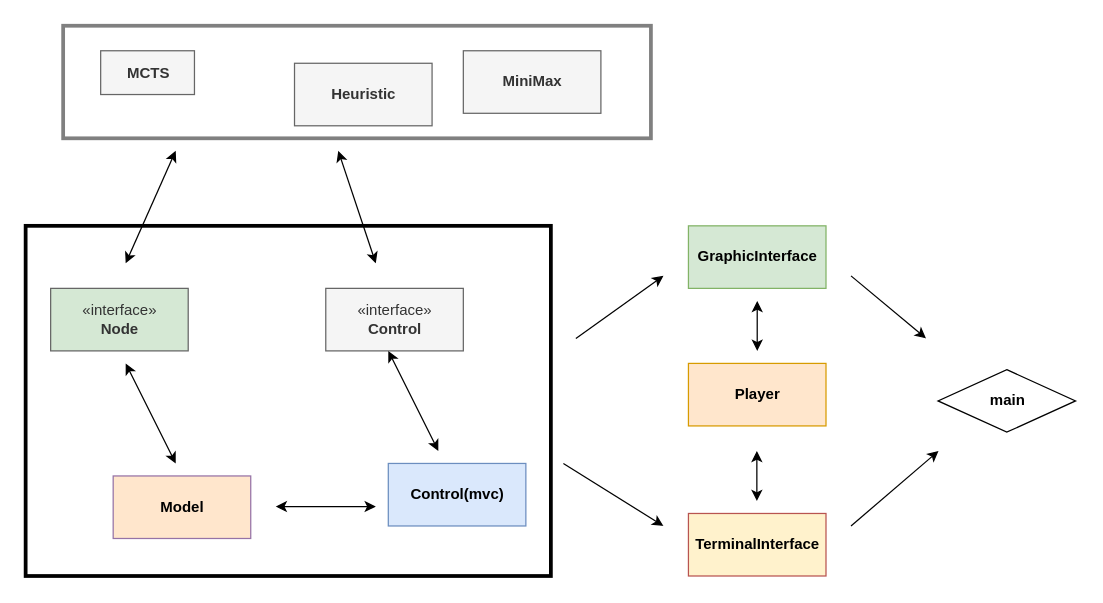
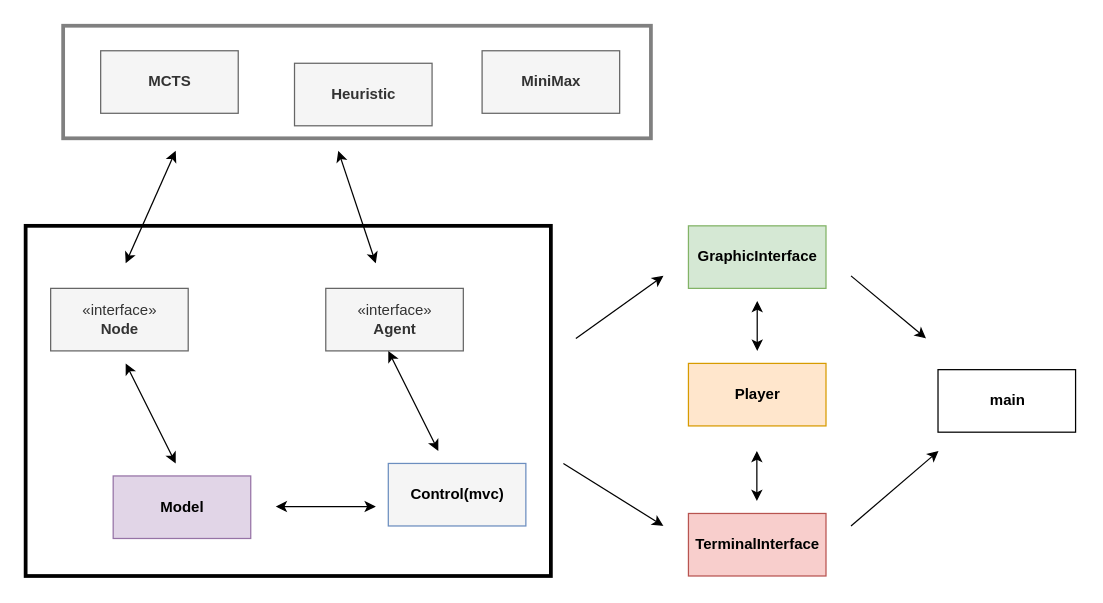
(148, 73) -> (169, 82)
(532, 82) -> (551, 82)
(119, 319) -> (119, 319)
(395, 319) -> (395, 319)
(1006, 401) -> (1006, 401)
(457, 494) -> (457, 494)
(182, 507) -> (182, 507)
(757, 544) -> (757, 544)
